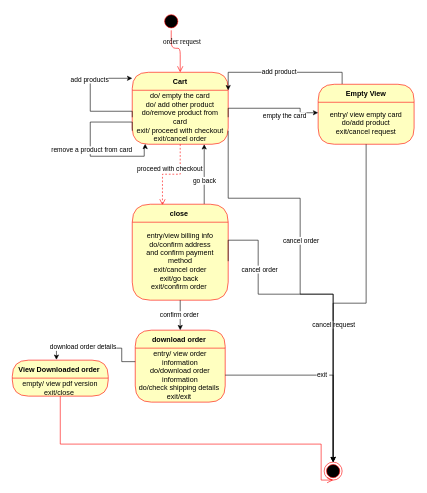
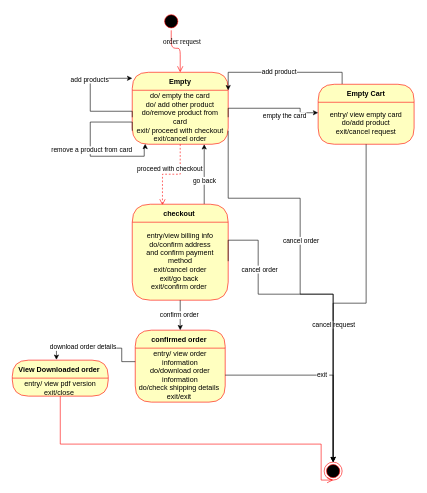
(180, 82) -> (180, 82)
(366, 94) -> (366, 94)
(180, 214) -> (180, 214)
(180, 340) -> (180, 340)
(60, 387) -> (60, 387)
